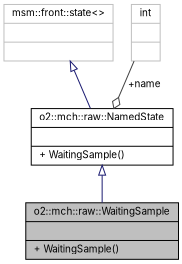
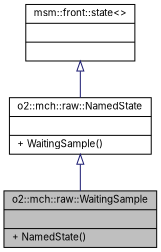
(59, 33) -> (80, 33)
(146, 33) -> none
(77, 249) -> (50, 238)
